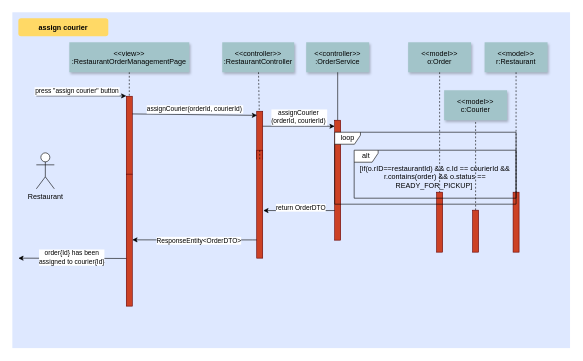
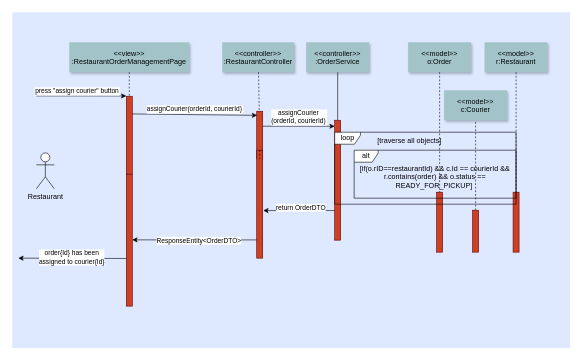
(63, 27) -> none
none -> (410, 141)
